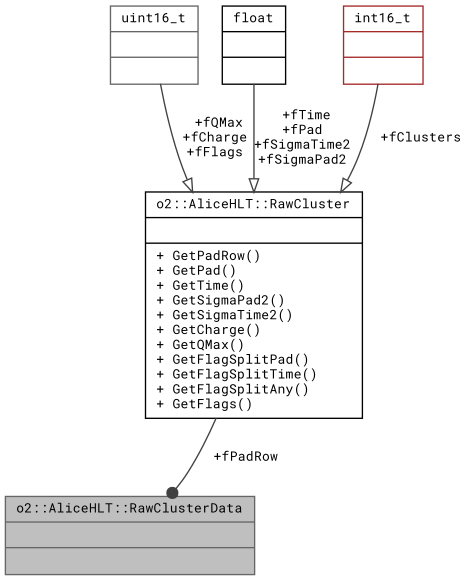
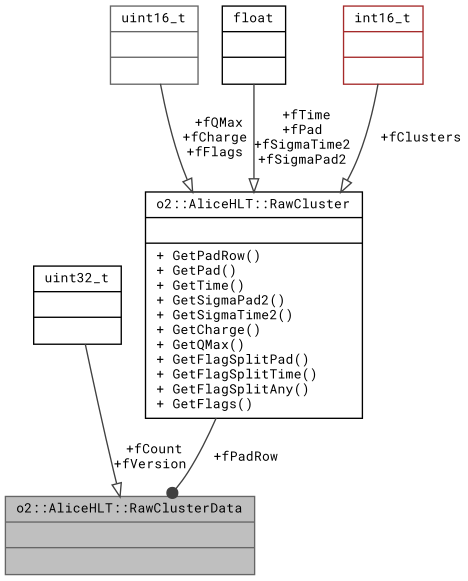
none -> (77, 305)
